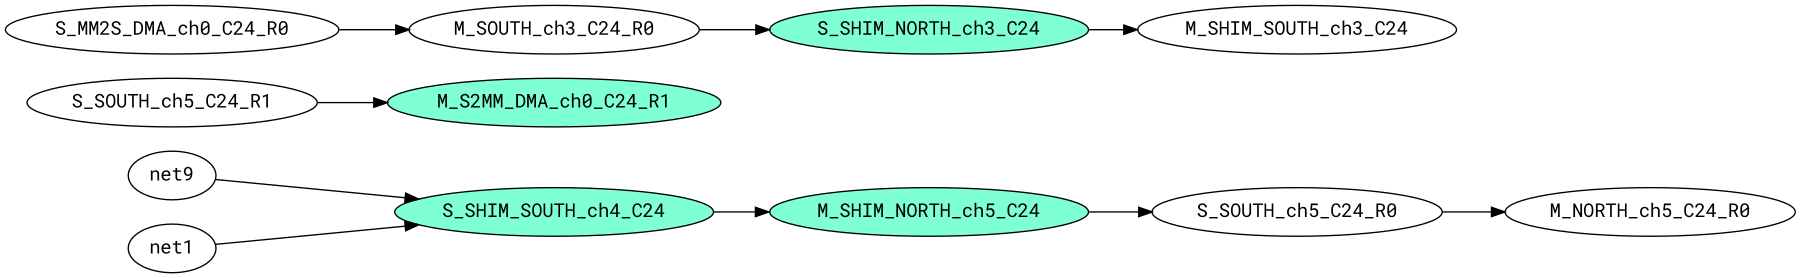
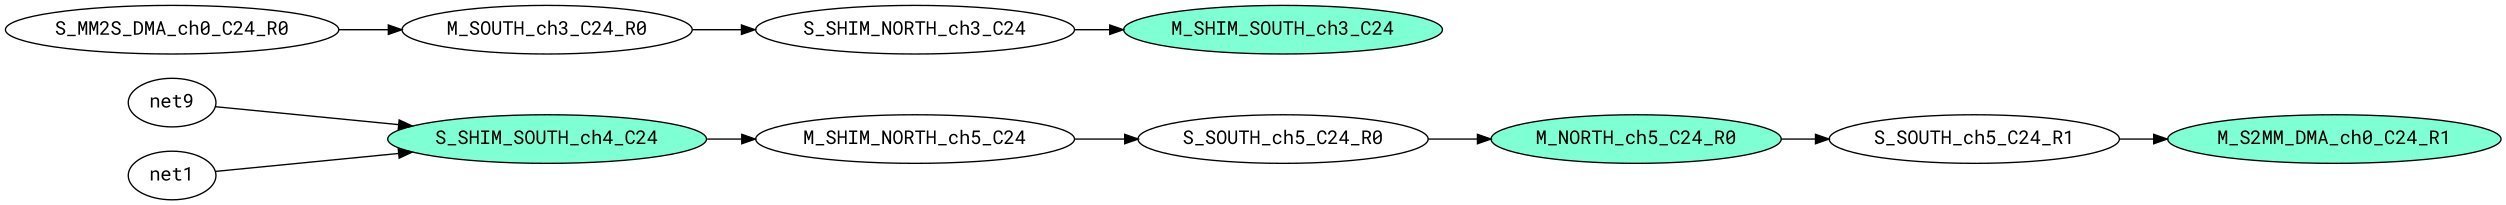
(929, 30) -> (915, 30)
(1297, 30) -> (1283, 30)
none -> (1798, 139)
(929, 212) -> (915, 139)
(1650, 212) -> (1636, 139)
